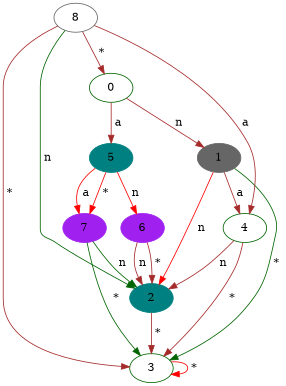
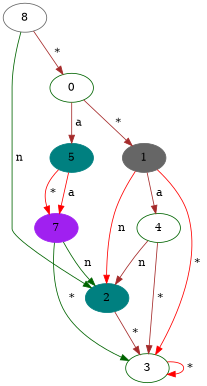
(206, 92) -> none
(179, 123) -> (118, 123)
(3, 224) -> none
(143, 228) -> none
(266, 275) -> (191, 256)
